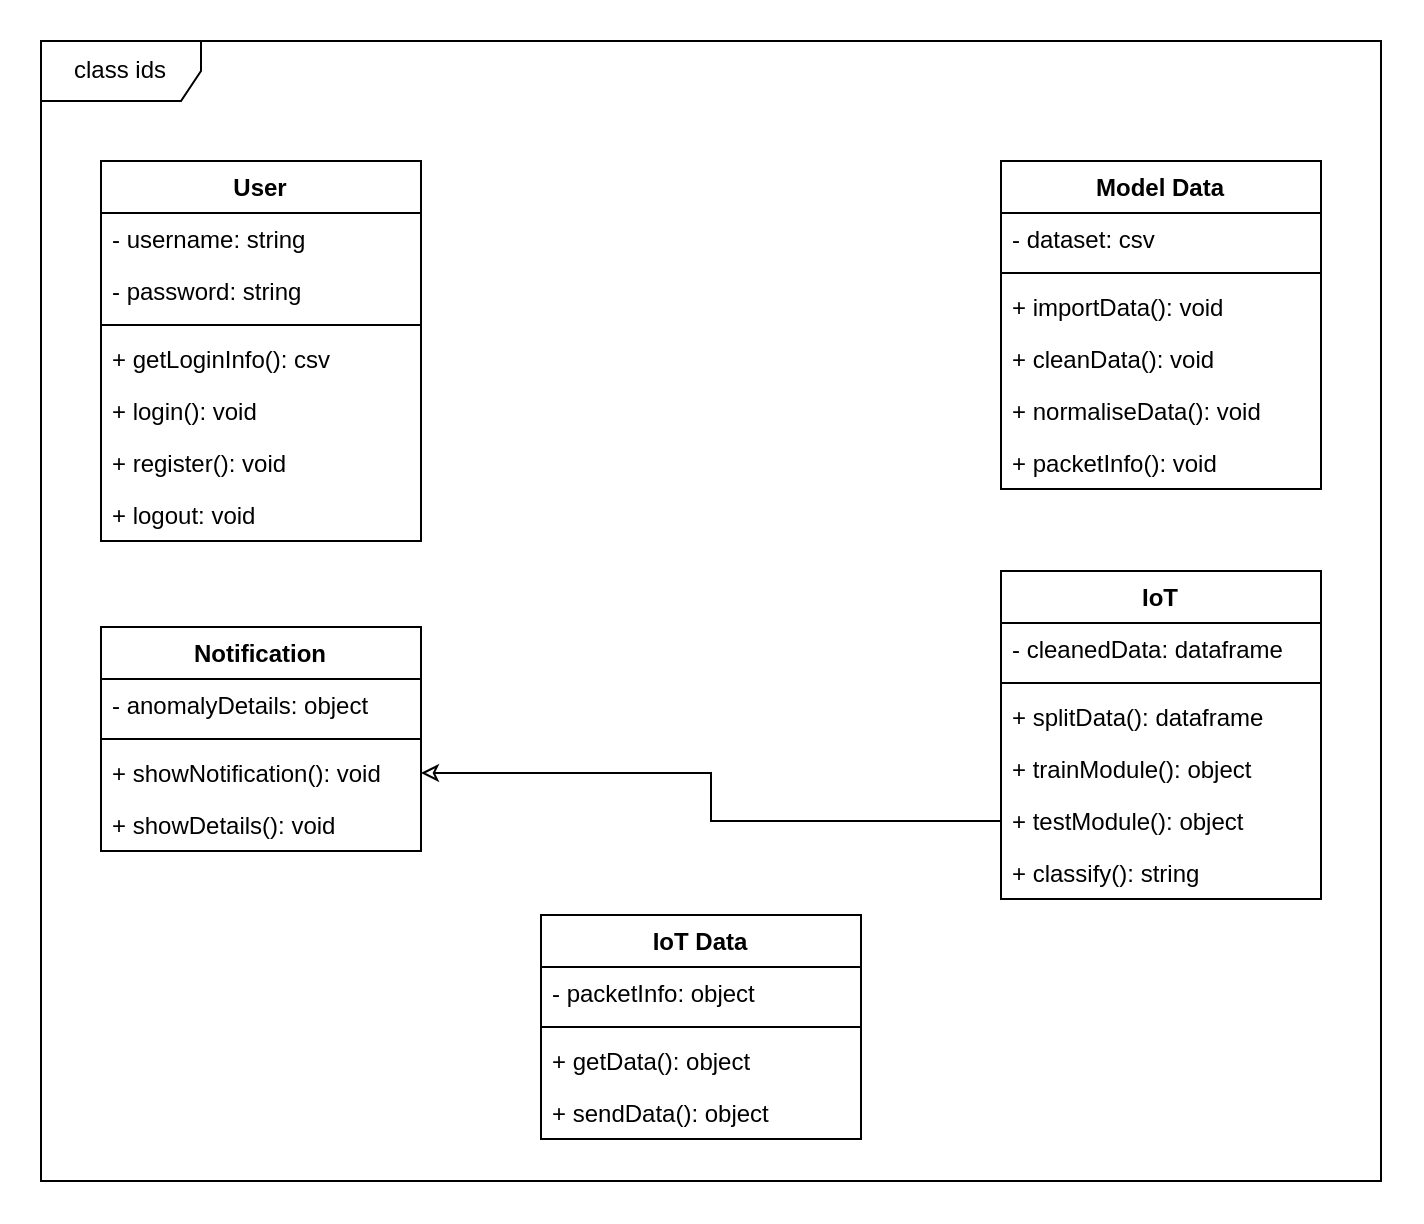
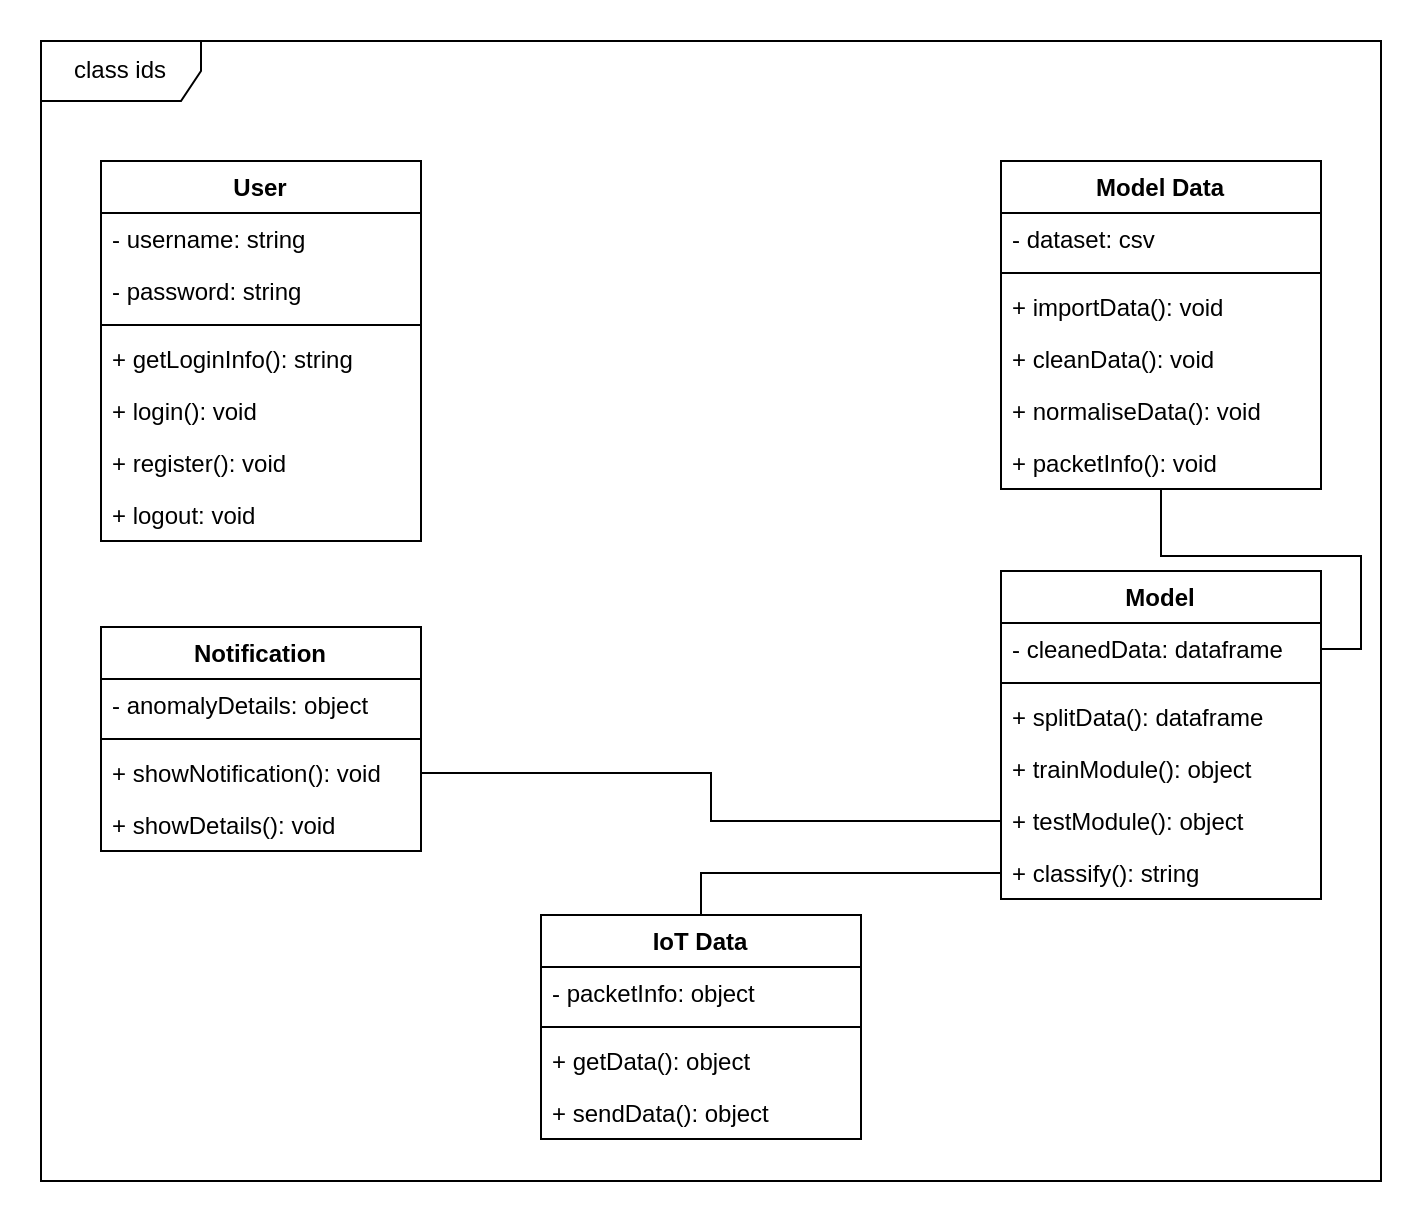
(241, 360) -> (258, 360)
none -> (1294, 556)
(1160, 598) -> (1160, 598)
(436, 773) -> (431, 773)
none -> (829, 873)
